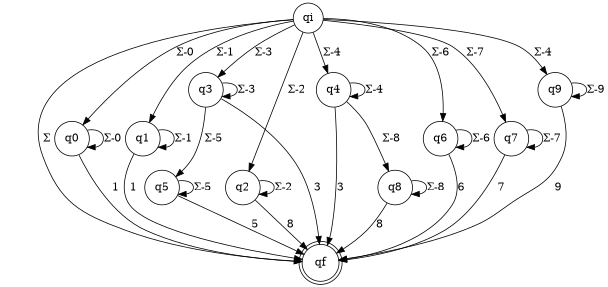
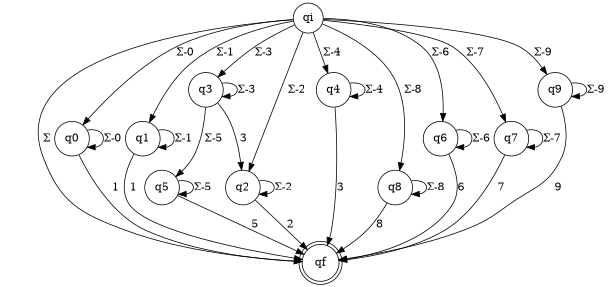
(543, 53) -> (543, 53)
(370, 130) -> (393, 76)
(289, 154) -> (234, 131)
(291, 225) -> (291, 225)
